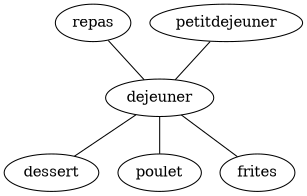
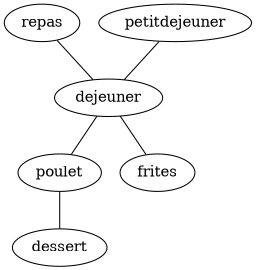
(105, 136) -> (60, 210)
